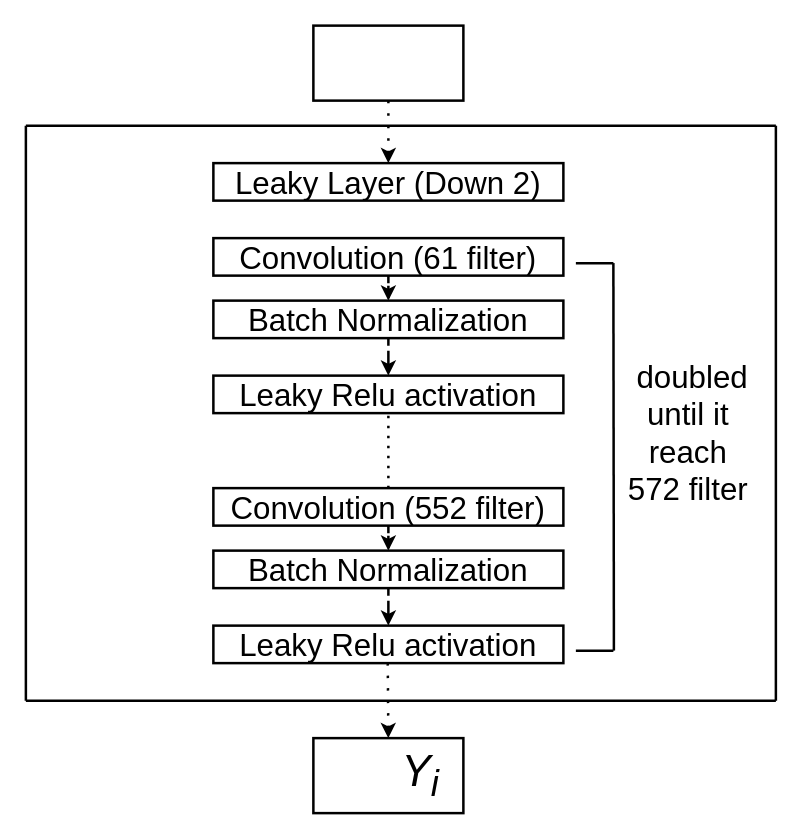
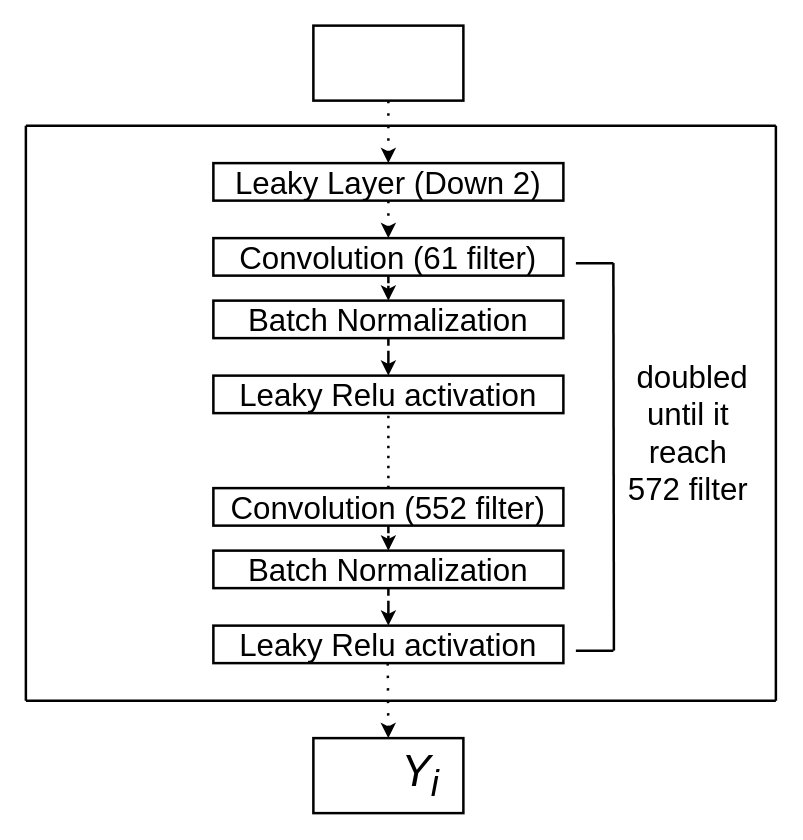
none -> (388, 214)
